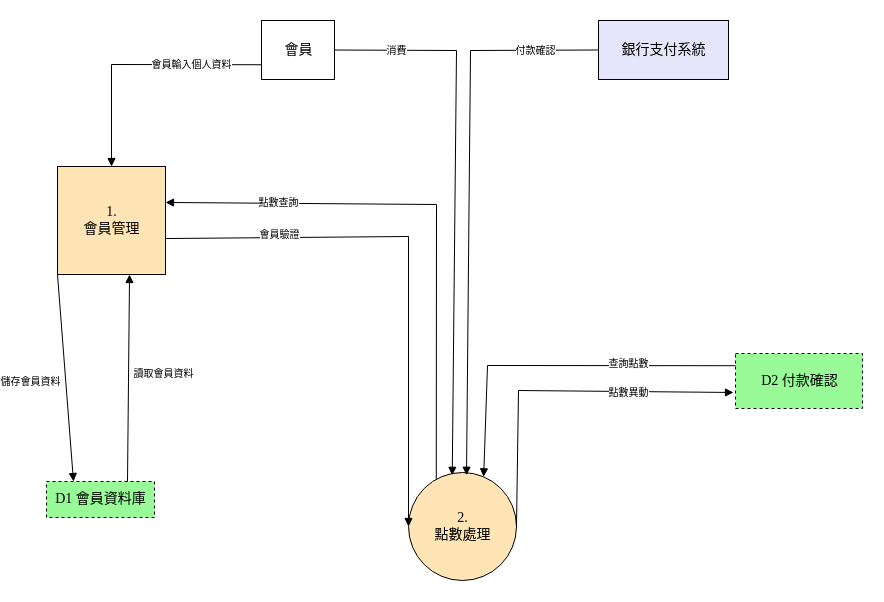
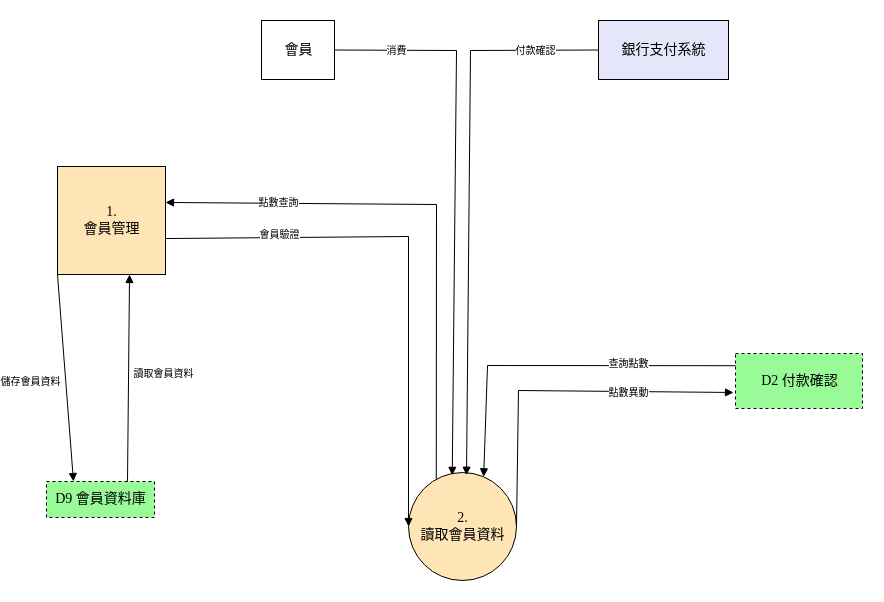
(141, 65) -> none
(101, 500) -> (101, 500)
(463, 527) -> (463, 527)
